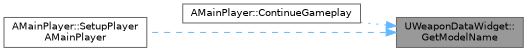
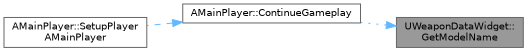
(266, 32) -> (160, 24)
